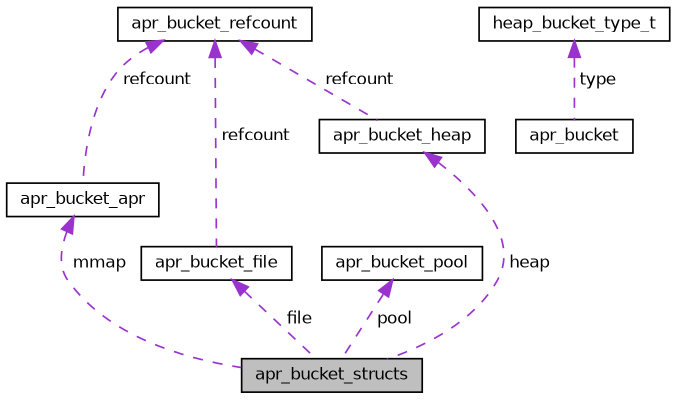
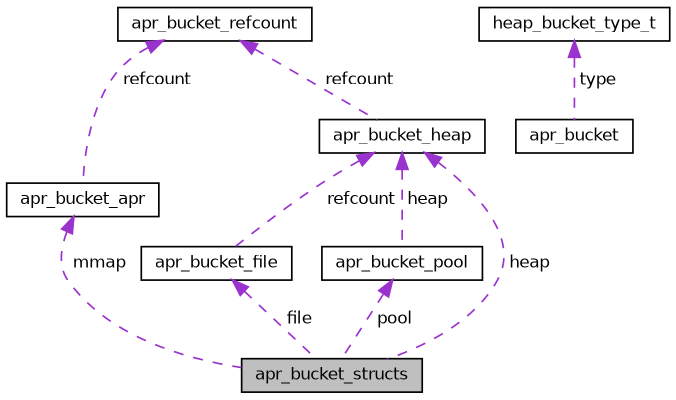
(216, 152) -> (295, 201)
none -> (402, 208)
